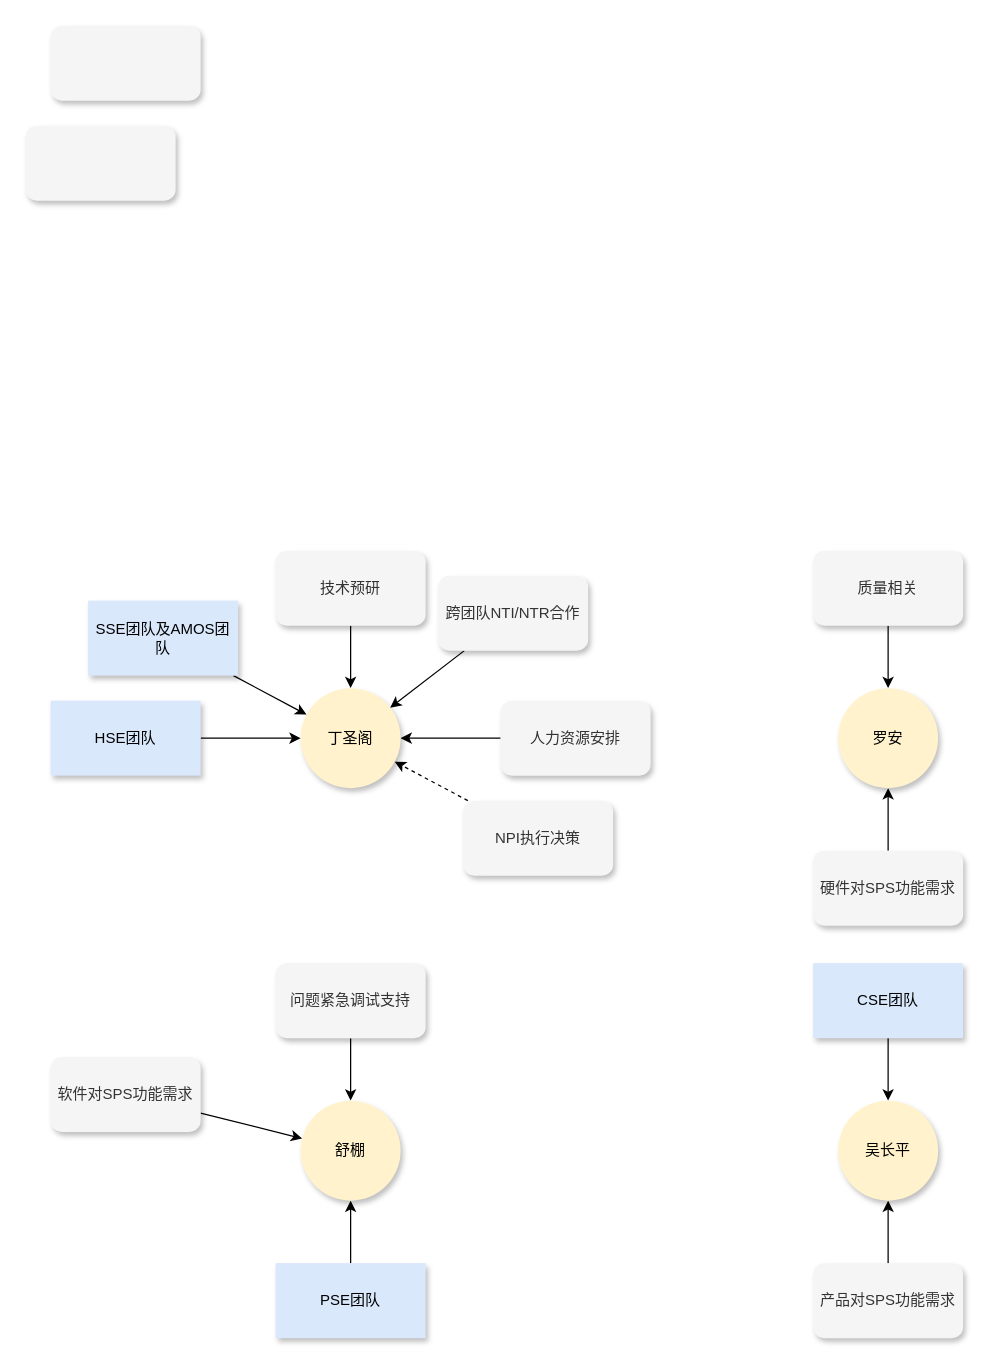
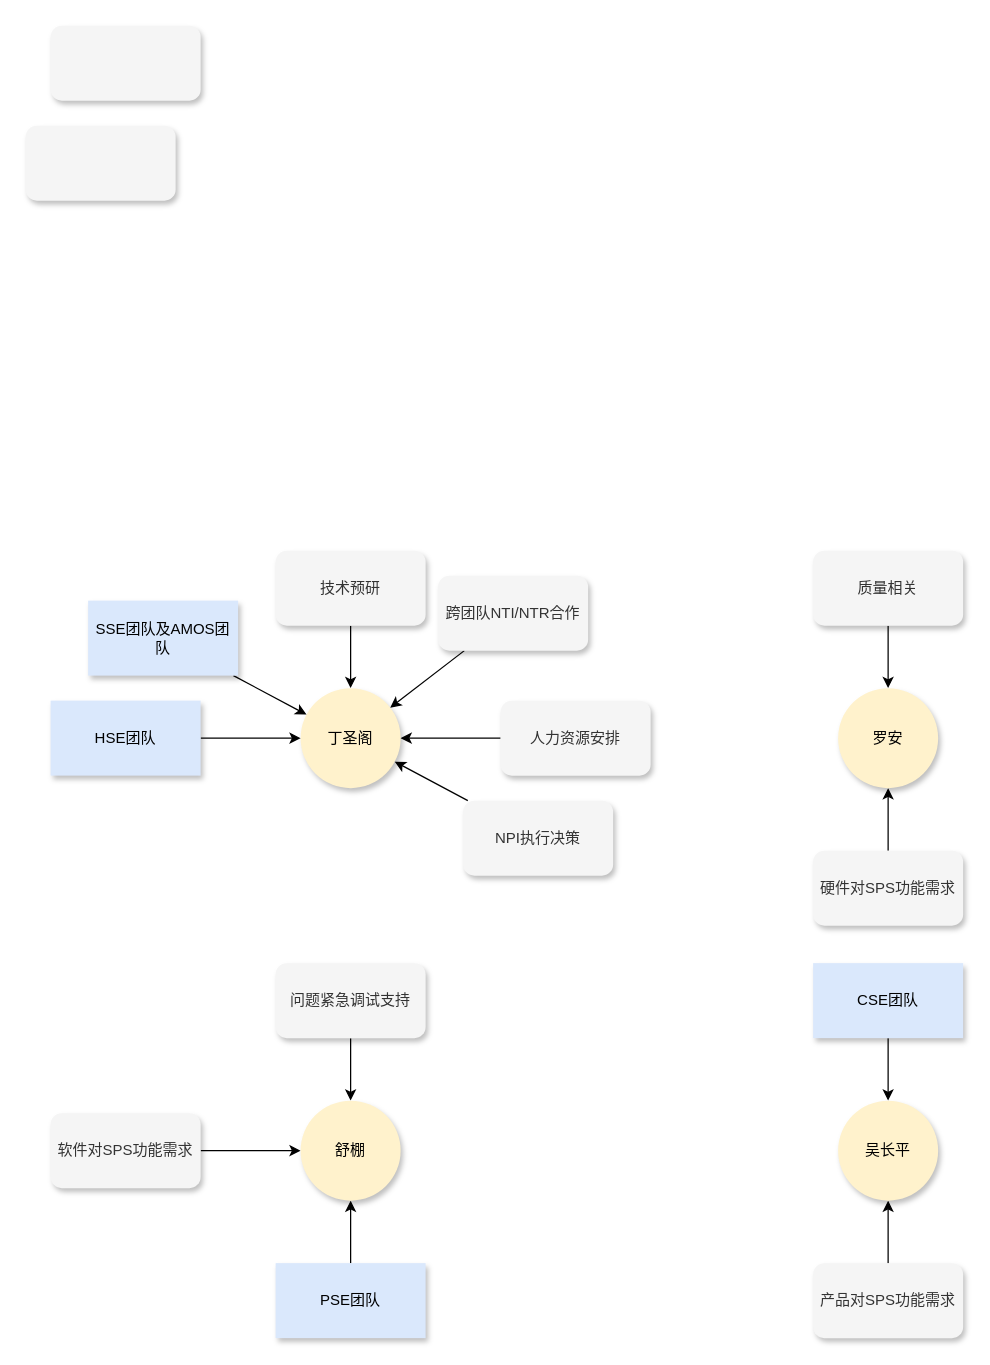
(434, 783) -> (434, 783)
(126, 1094) -> (126, 1151)
